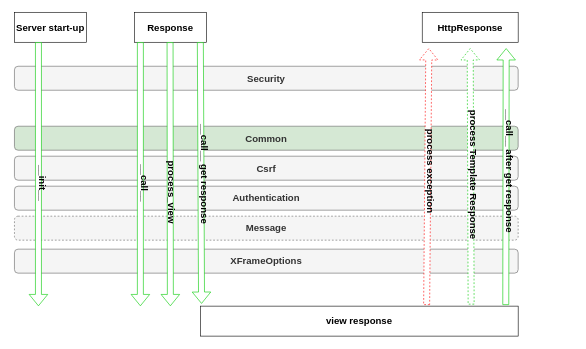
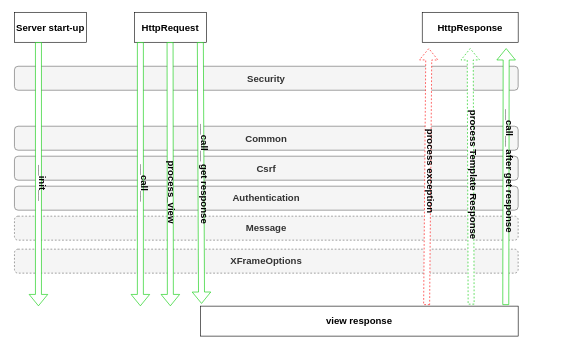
(170, 27) -> (170, 27)
(266, 138) -> (266, 138)
(266, 261) -> (266, 261)
